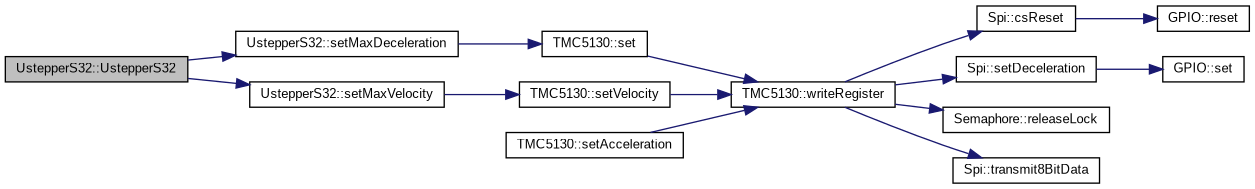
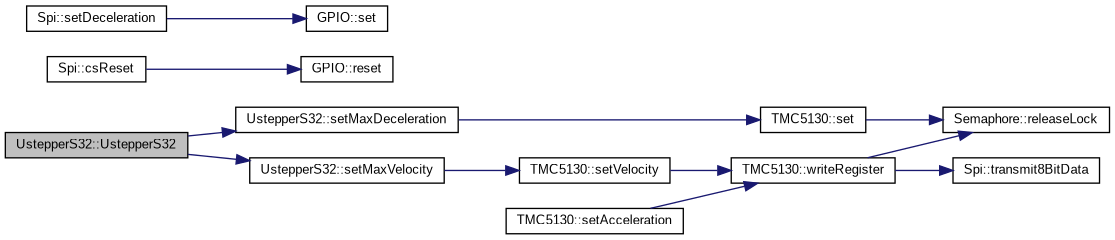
(906, 57) -> none
(696, 67) -> (898, 120)
(919, 82) -> none
